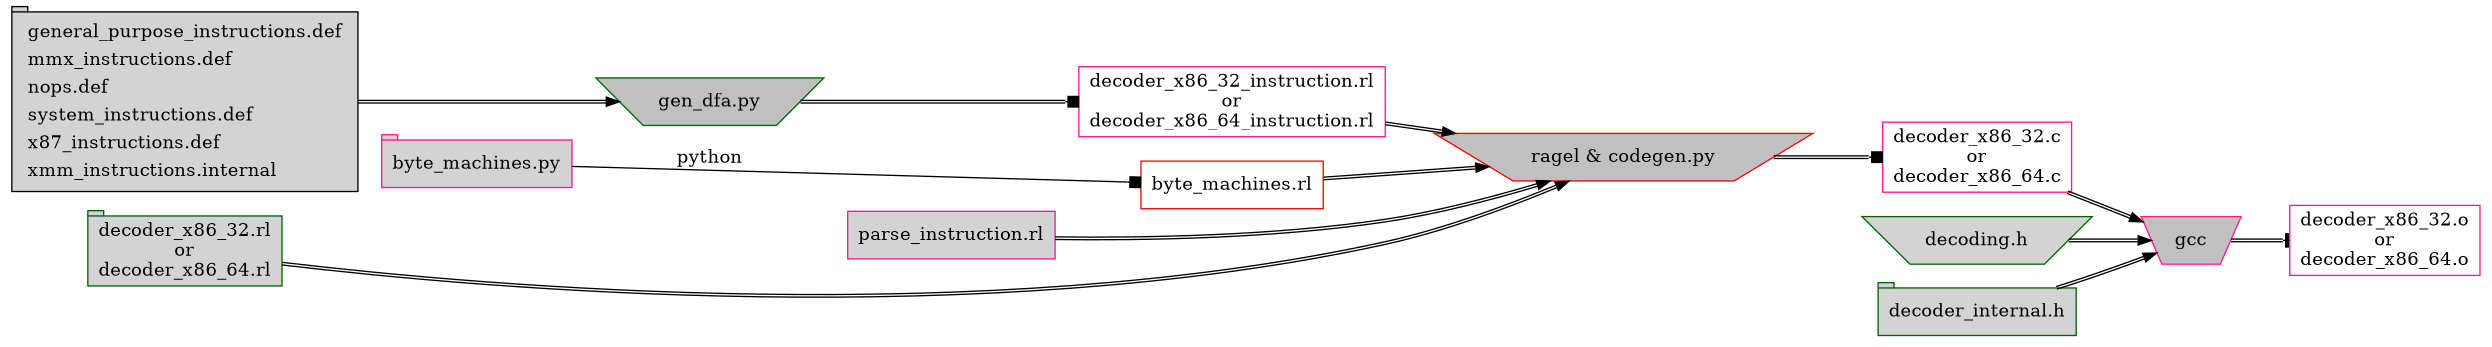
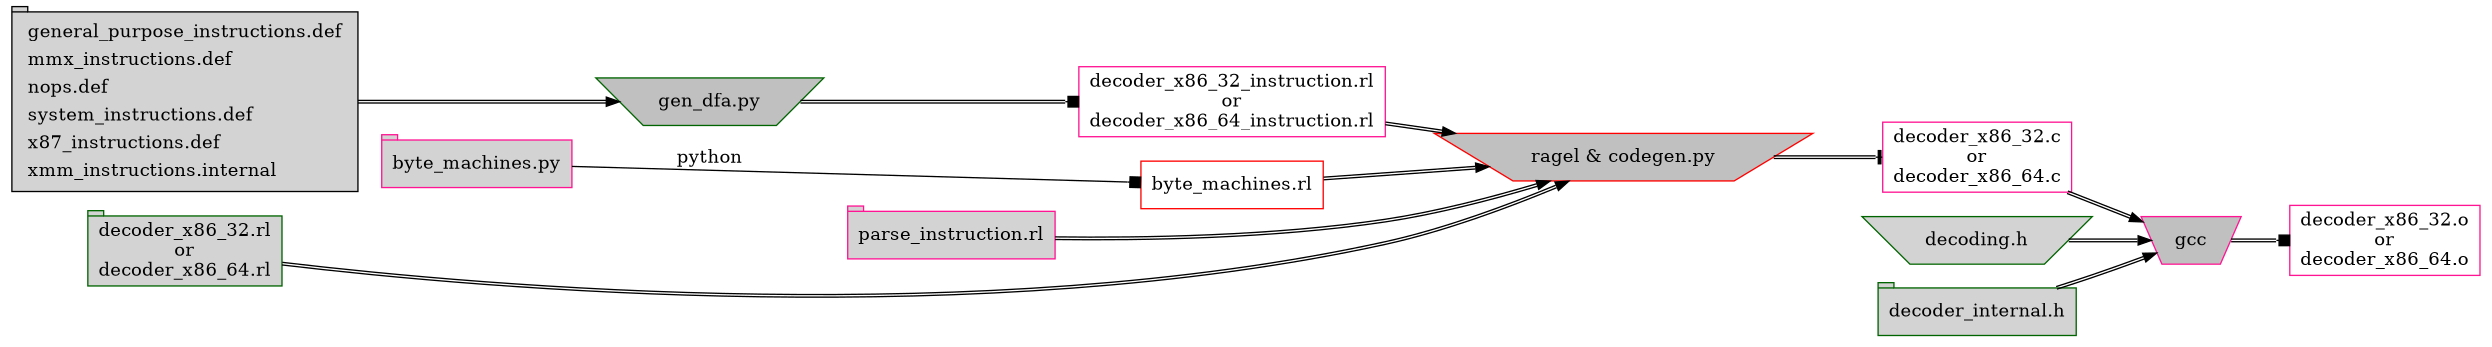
(1821, 157) -> (1825, 157)
(951, 235) -> (951, 235)
(2257, 240) -> (2254, 240)
